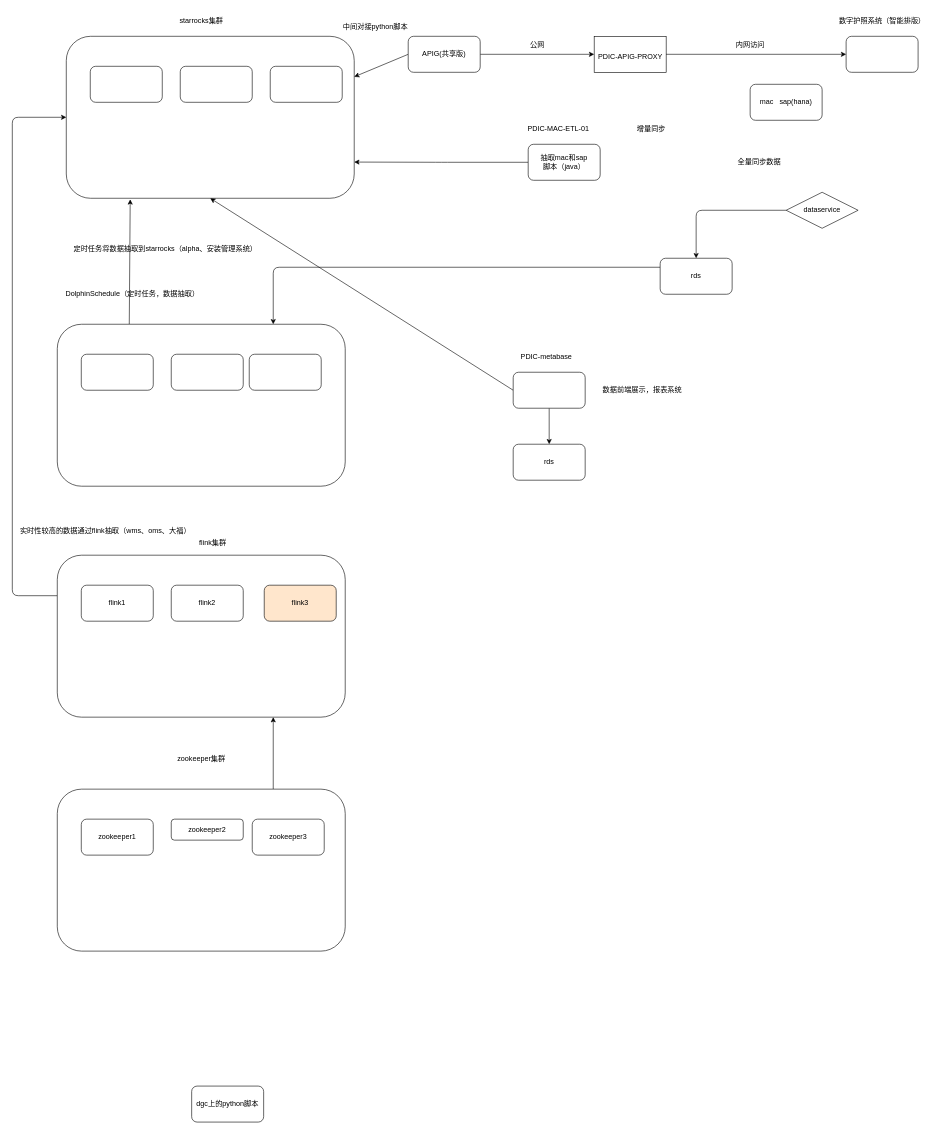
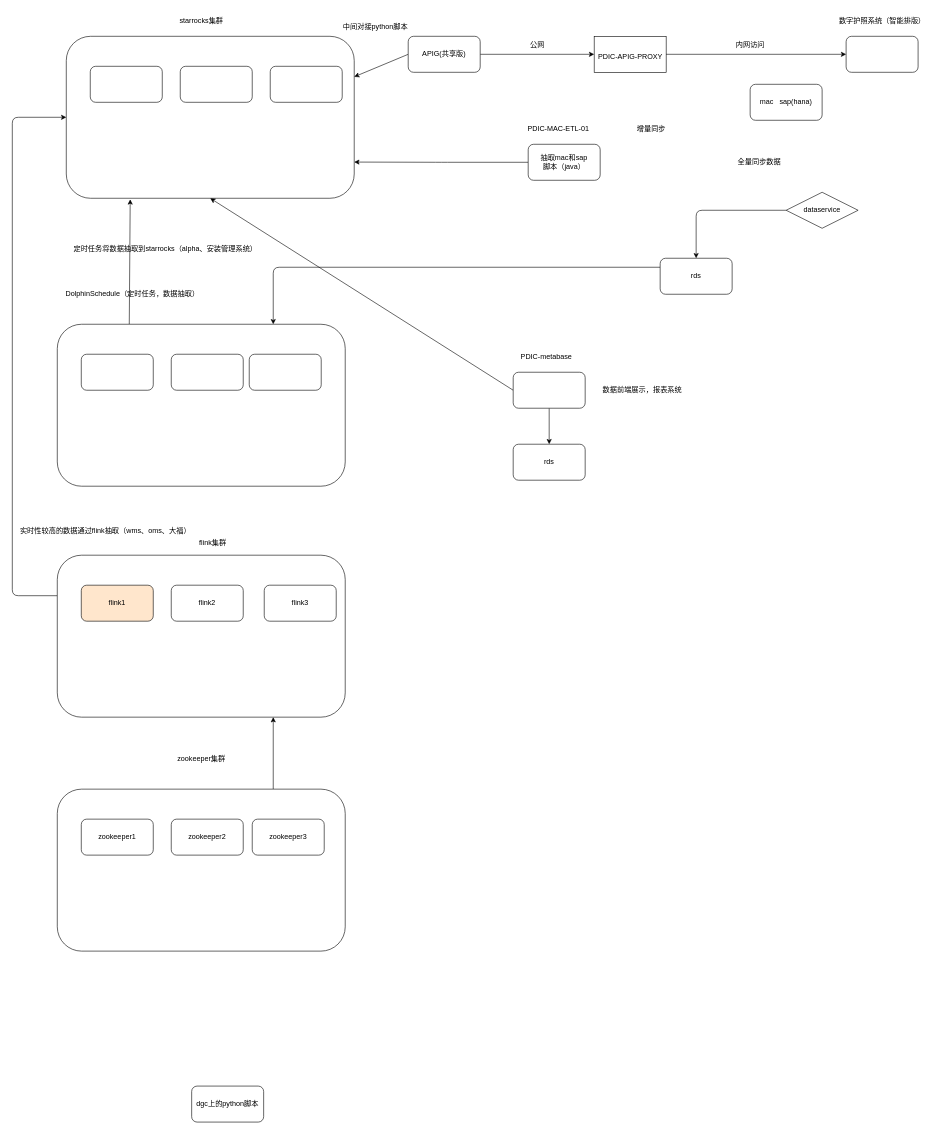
(117, 603) -> (117, 603)
(300, 603) -> (300, 603)
(207, 830) -> (207, 837)
